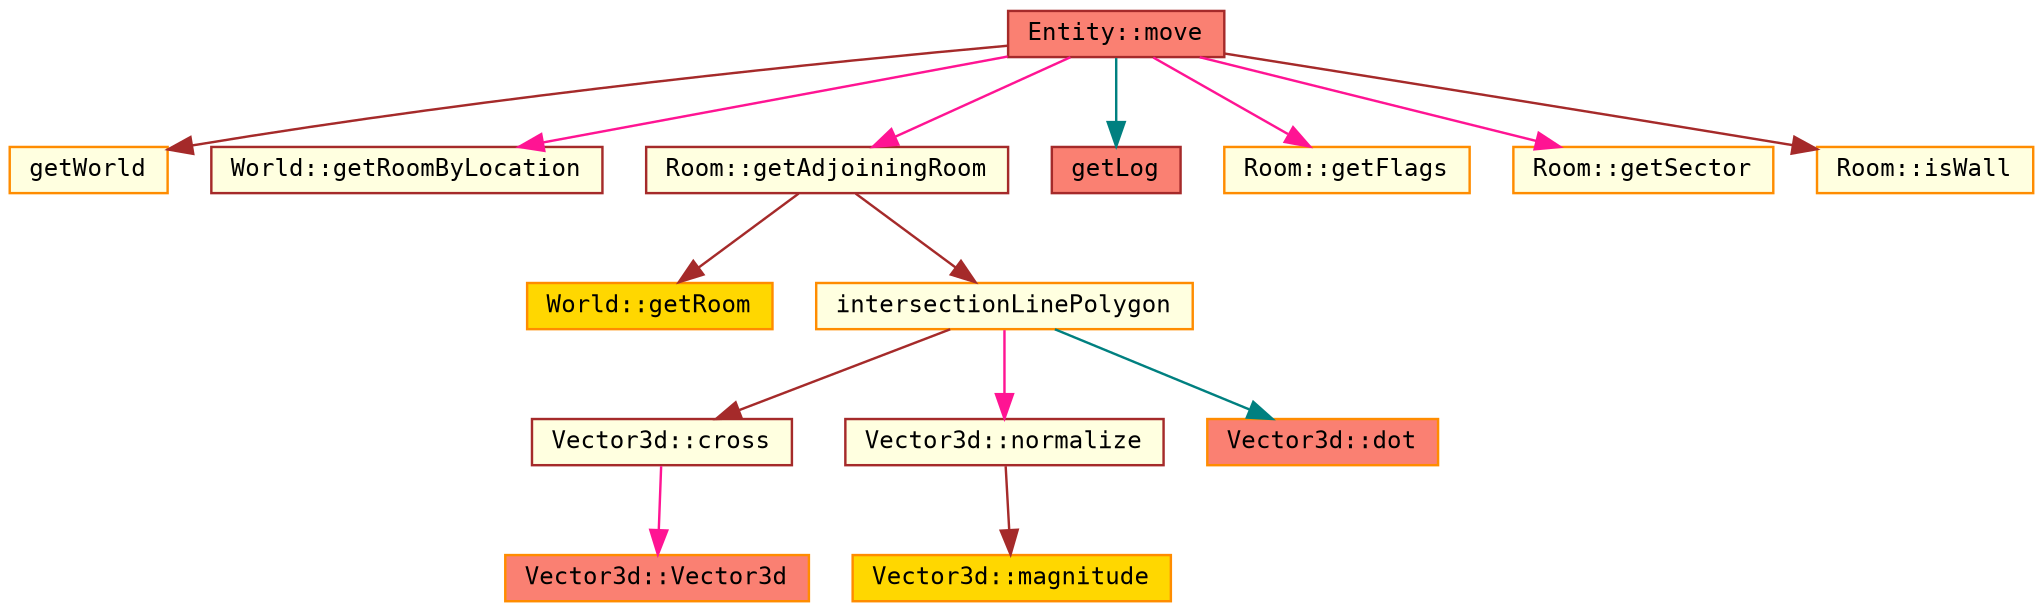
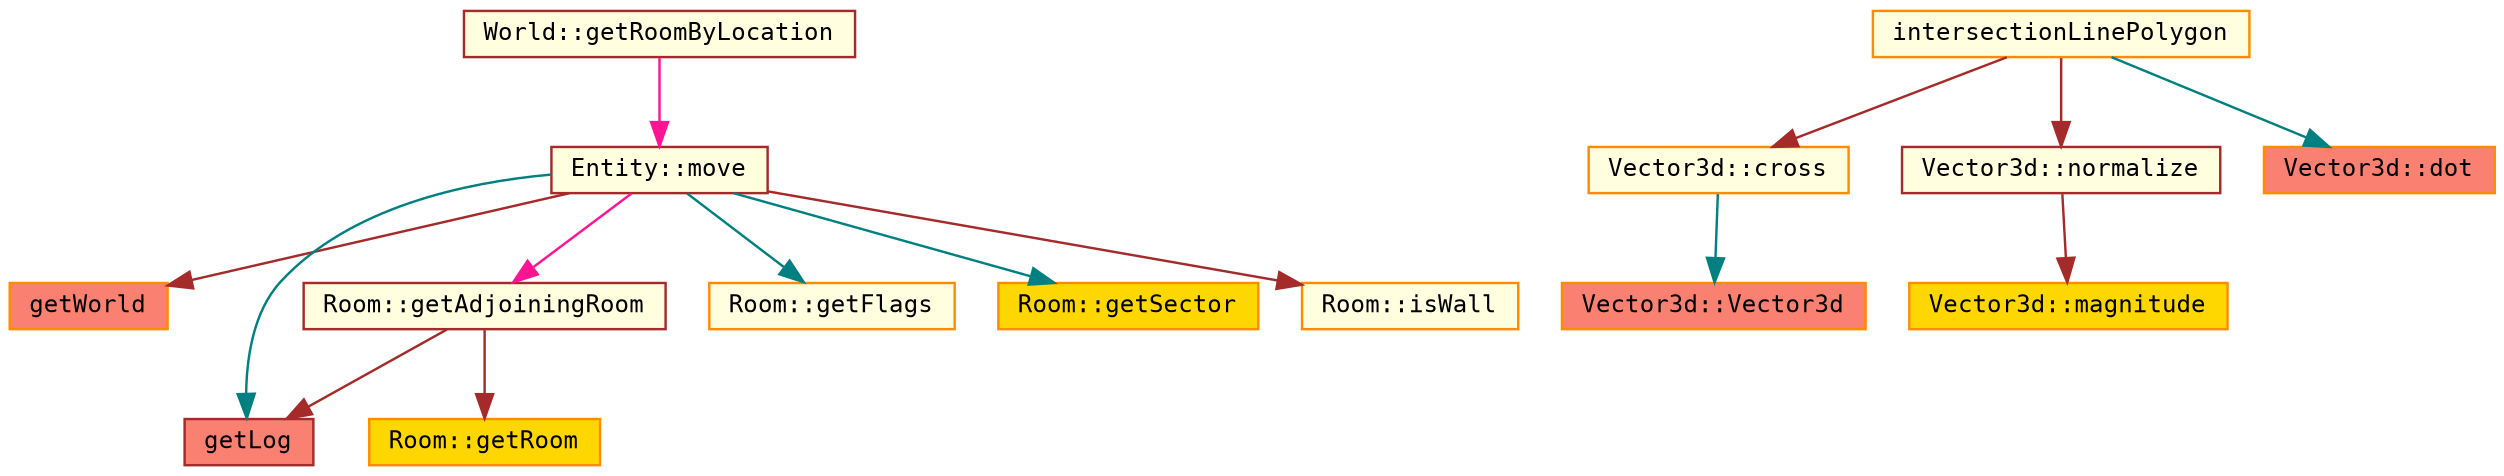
(1116, 34) -> (660, 170)
(1221, 96) -> (736, 230)
(775, 99) -> (660, 90)
(1368, 99) -> (882, 235)
(89, 170) -> (89, 306)
(1643, 170) -> (1128, 306)
(906, 231) -> (377, 368)
(650, 306) -> (485, 442)
(1004, 362) -> (2061, 90)
(662, 442) -> (1719, 170)
(660, 498) -> (1717, 226)
